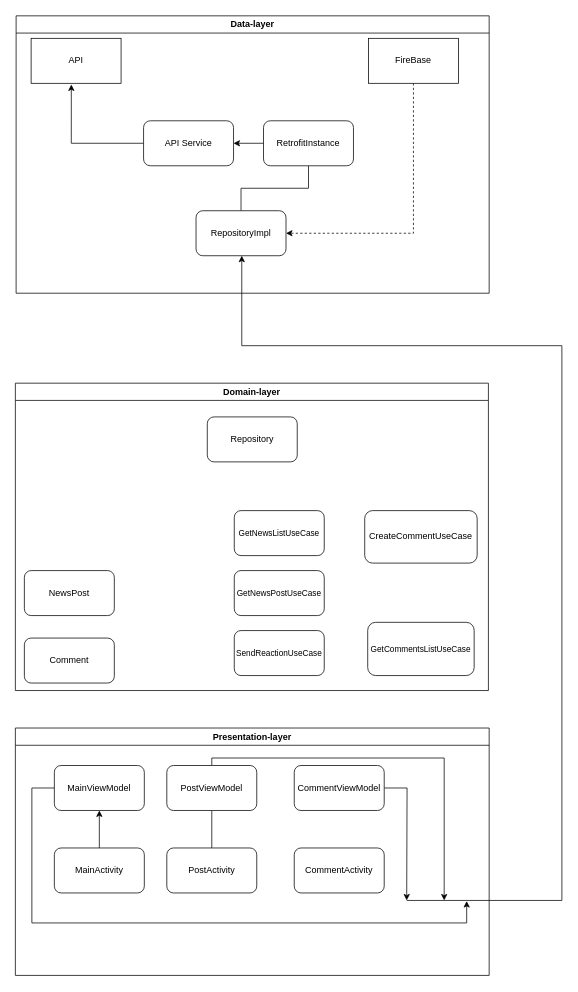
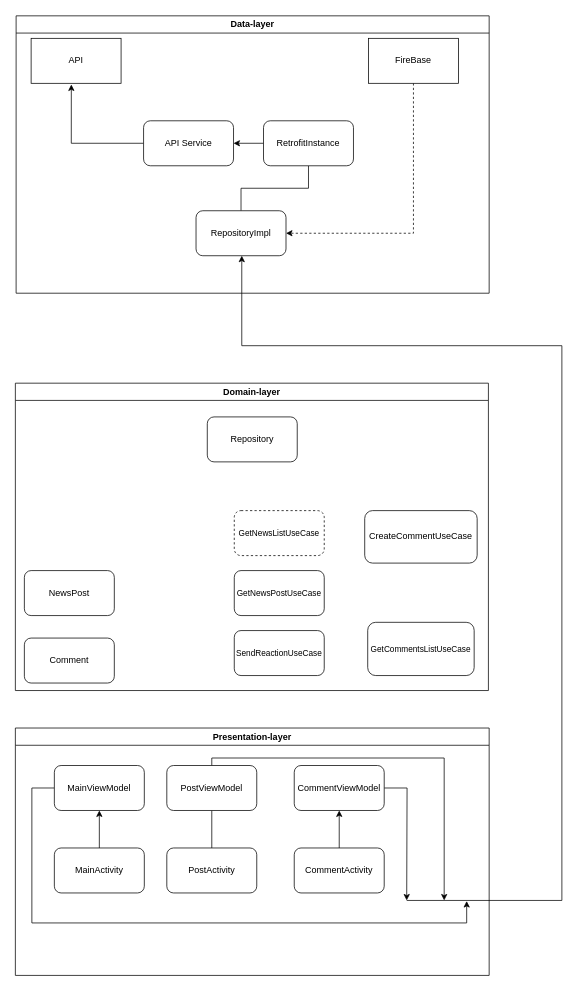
(279, 533) -> (279, 533)
none -> (339, 832)
